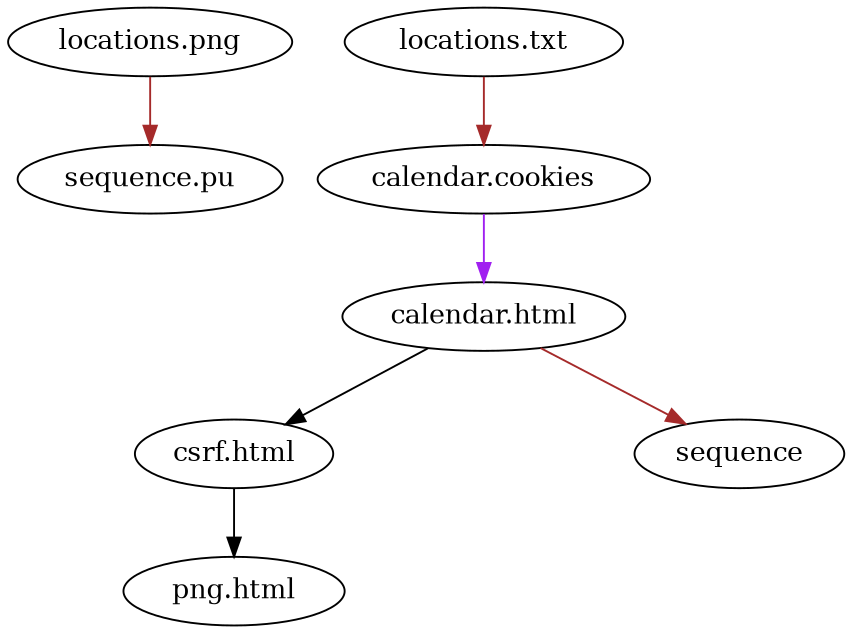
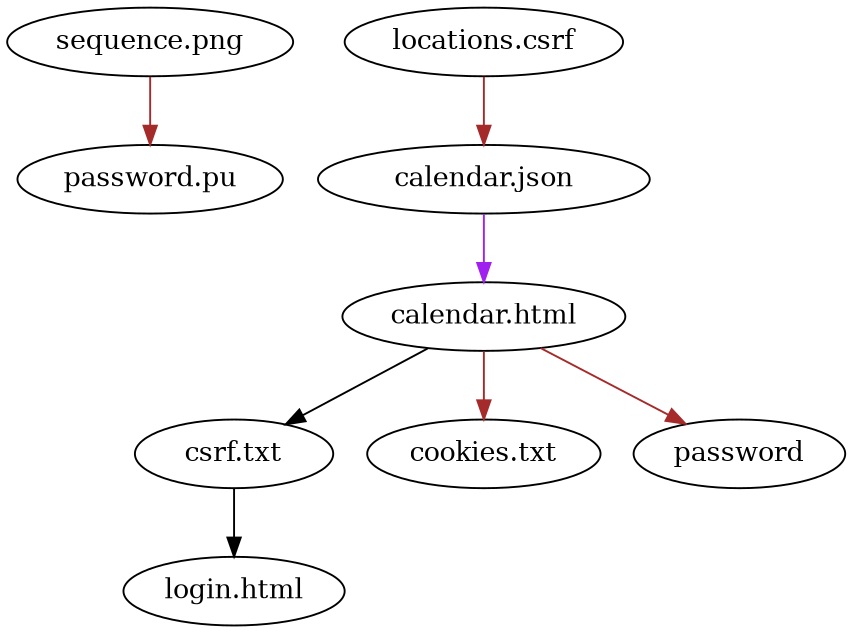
(150, 42) -> (150, 42)
(484, 42) -> (484, 42)
(150, 179) -> (150, 179)
(484, 179) -> (484, 179)
(234, 454) -> (234, 454)
none -> (484, 454)
(739, 454) -> (739, 454)
(234, 591) -> (234, 591)
